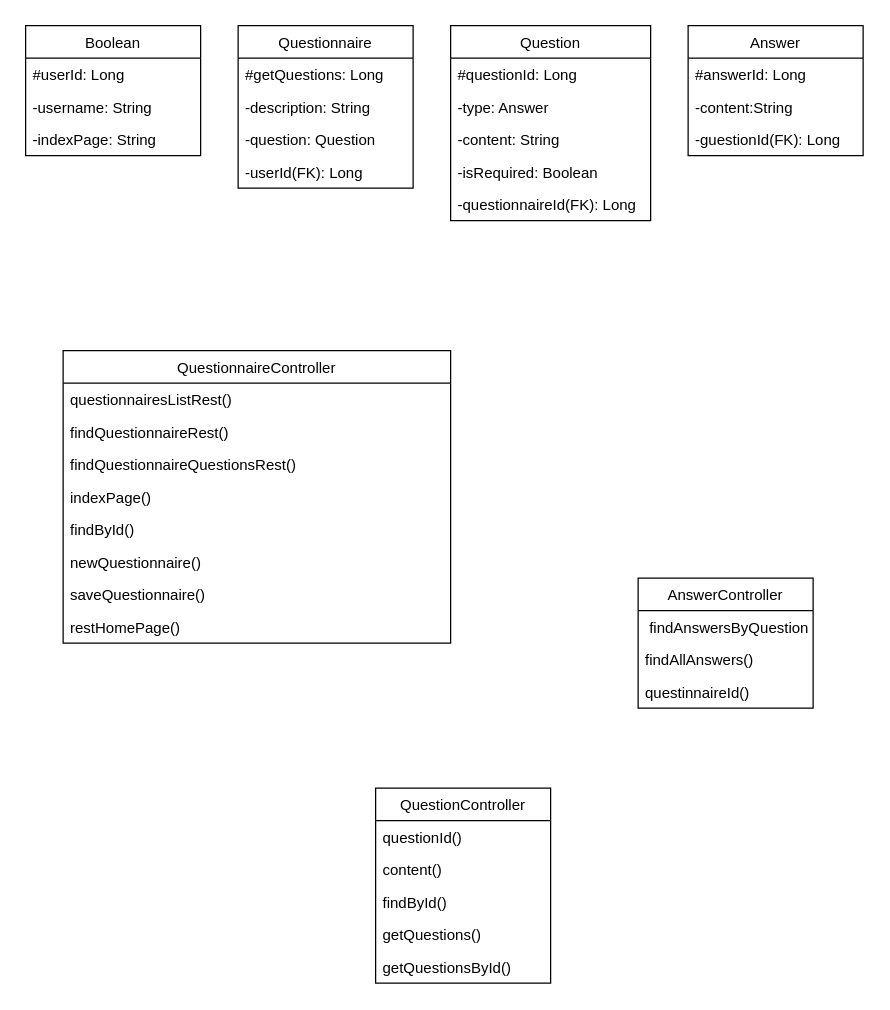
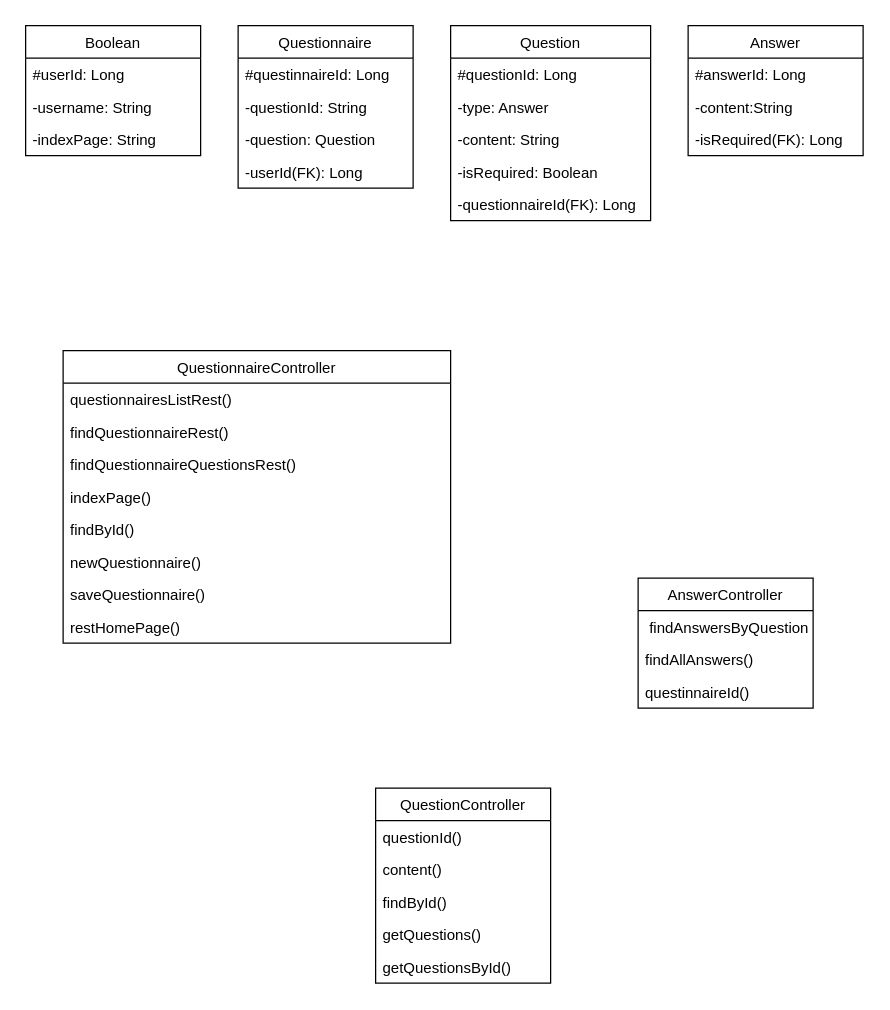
(319, 75) -> (325, 75)
(319, 108) -> (317, 108)
(777, 140) -> (775, 140)
